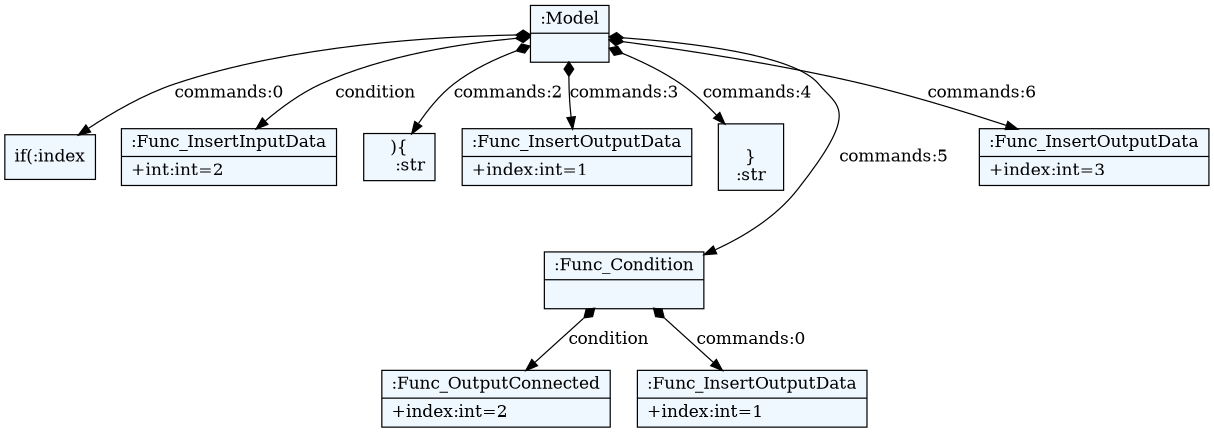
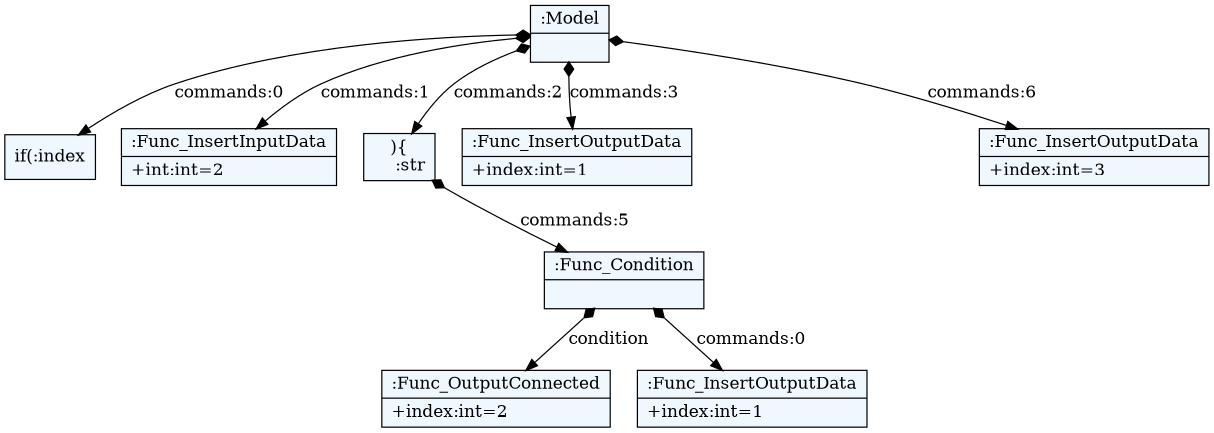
(376, 93) -> (376, 93)
(827, 93) -> (500, 218)
(751, 157) -> none
